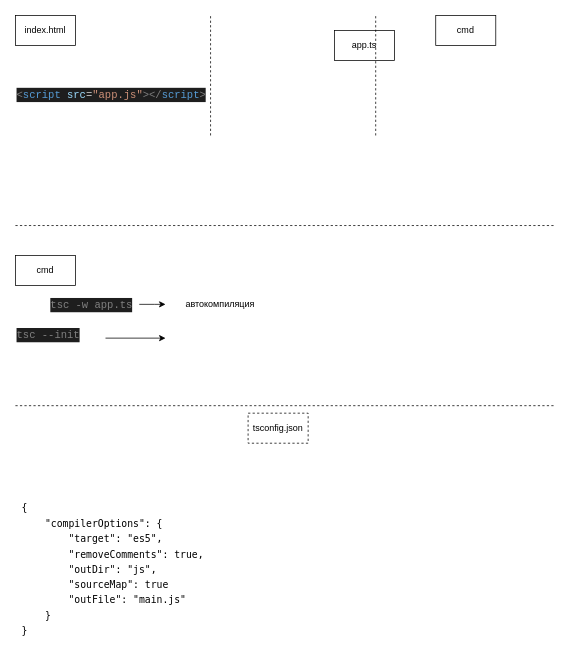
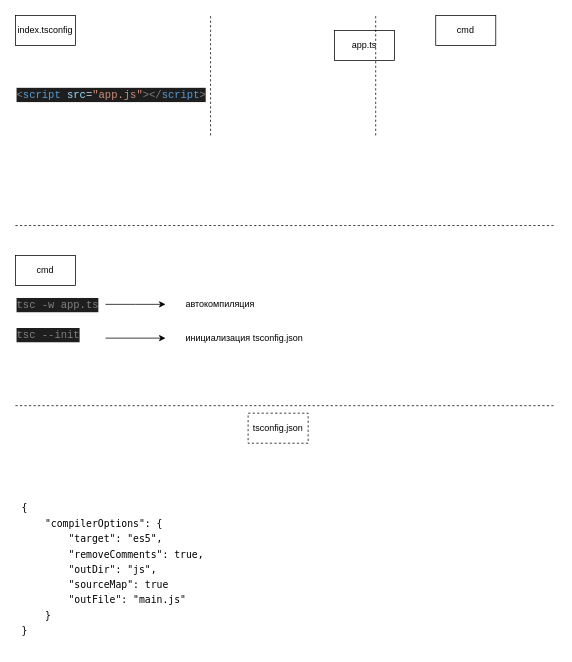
(45, 30) -> (45, 30)
(94, 304) -> (60, 304)
none -> (248, 338)
